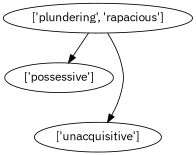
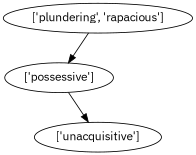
(123, 74) -> (76, 104)
